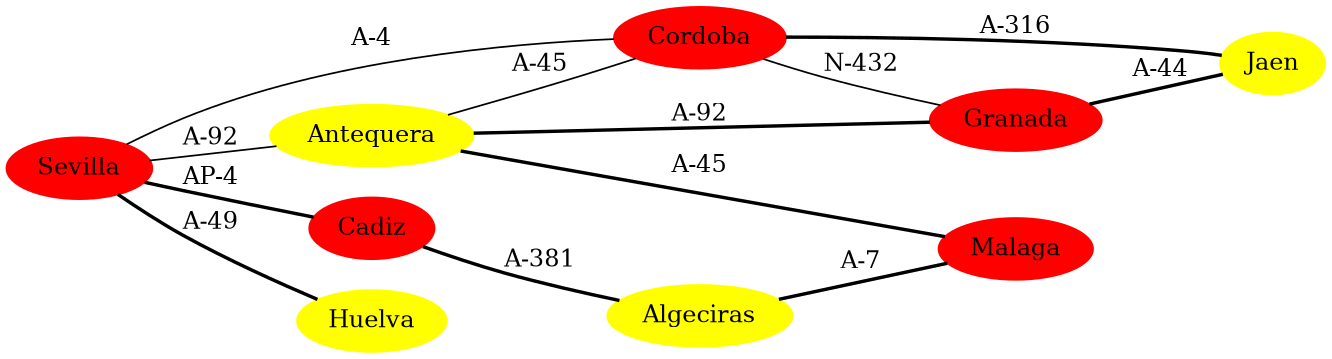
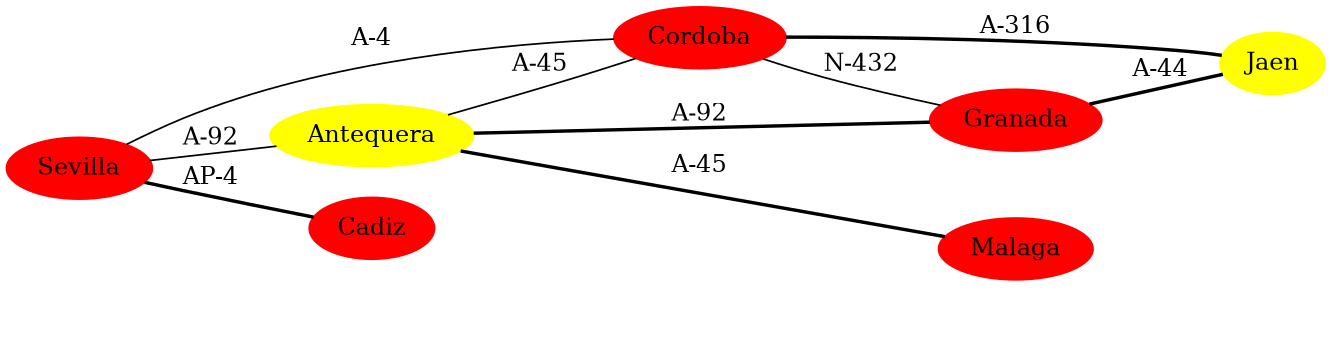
(700, 316) -> none
(372, 321) -> none
